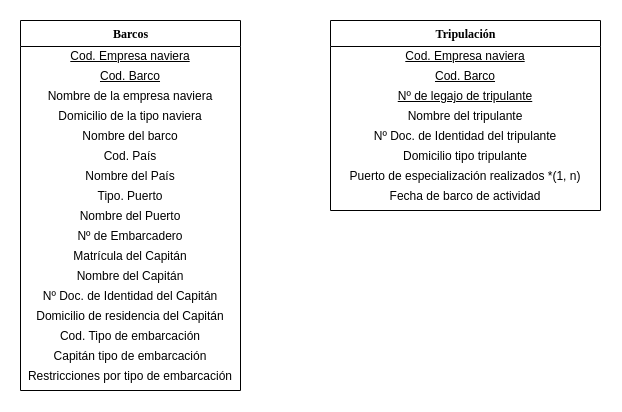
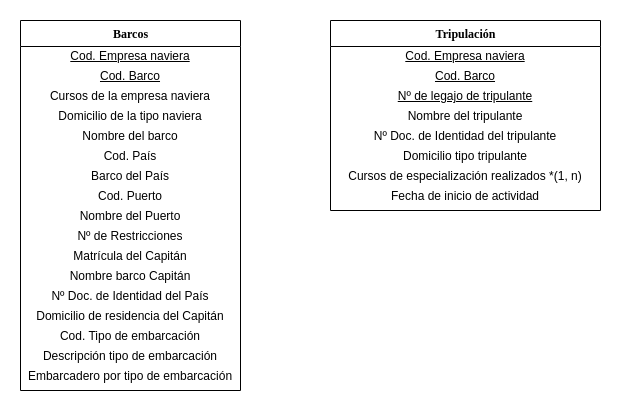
(131, 97) -> (131, 97)
(131, 177) -> (131, 177)
(466, 177) -> (466, 177)
(131, 197) -> (131, 197)
(466, 197) -> (466, 197)
(131, 237) -> (131, 237)
(131, 277) -> (131, 277)
(131, 297) -> (131, 297)
(131, 357) -> (131, 357)
(131, 377) -> (131, 377)
